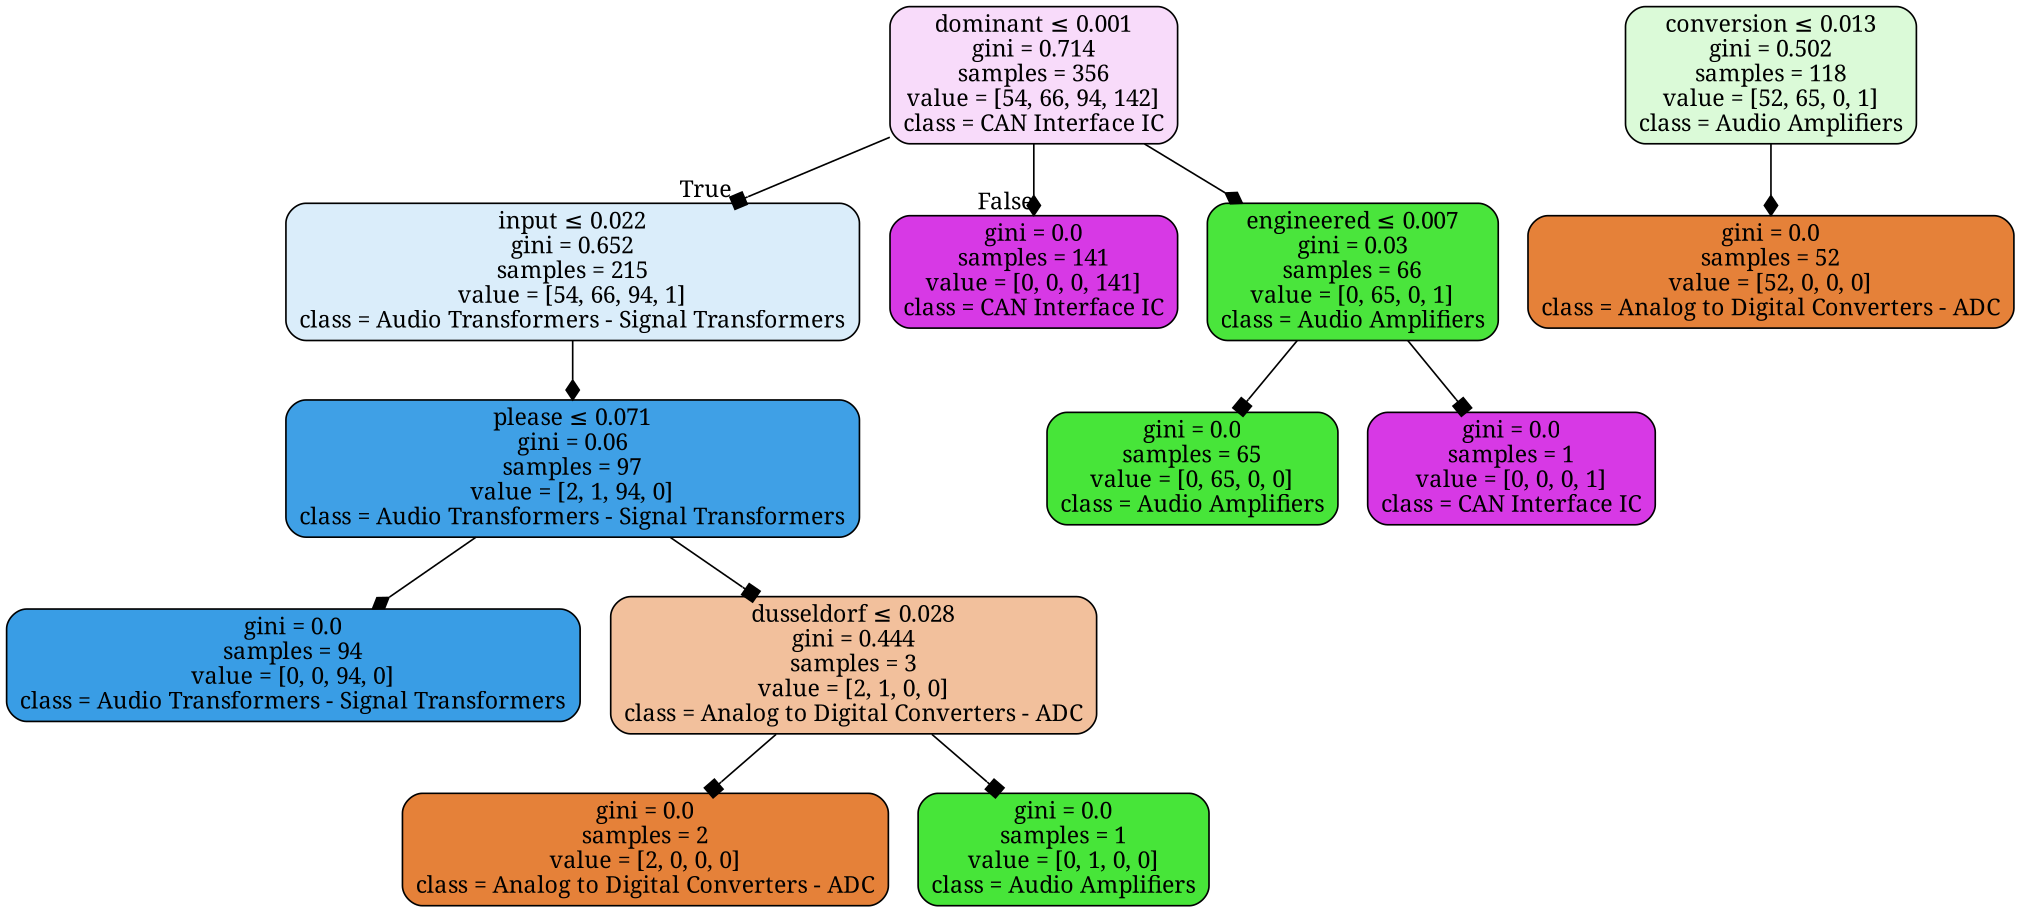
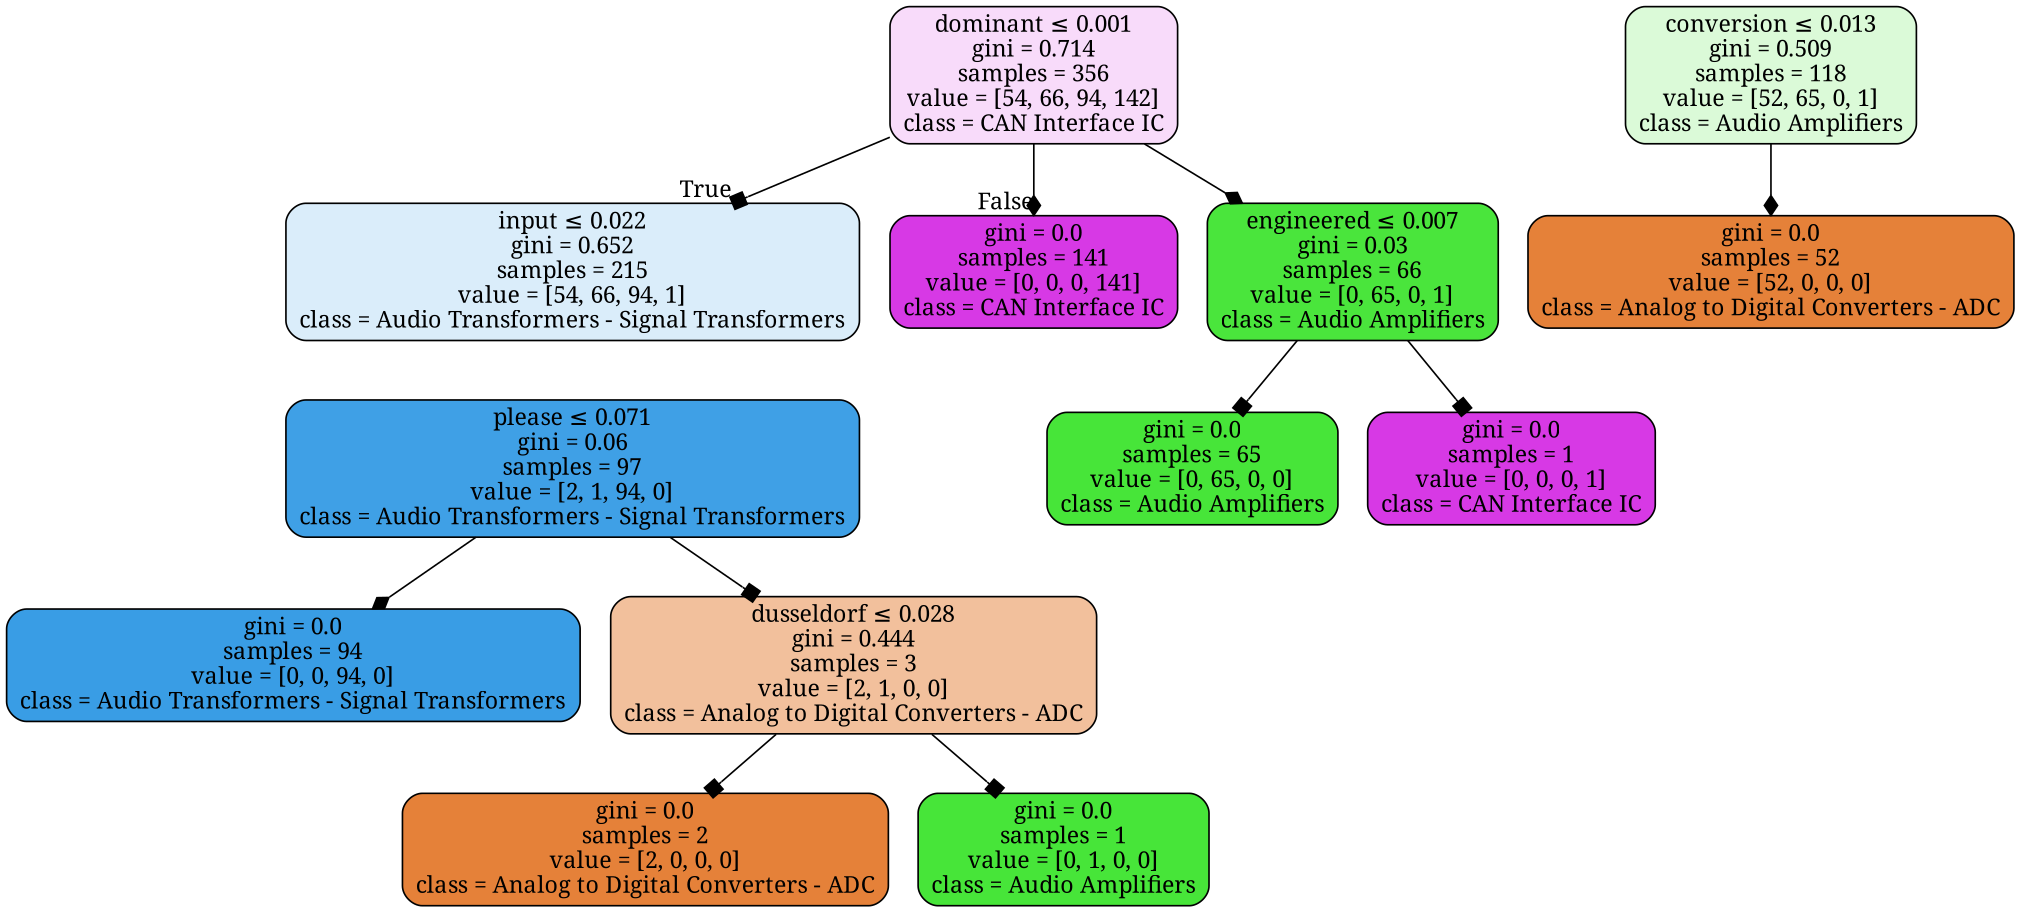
(1771, 50) -> (1771, 50)
(573, 360) -> none
